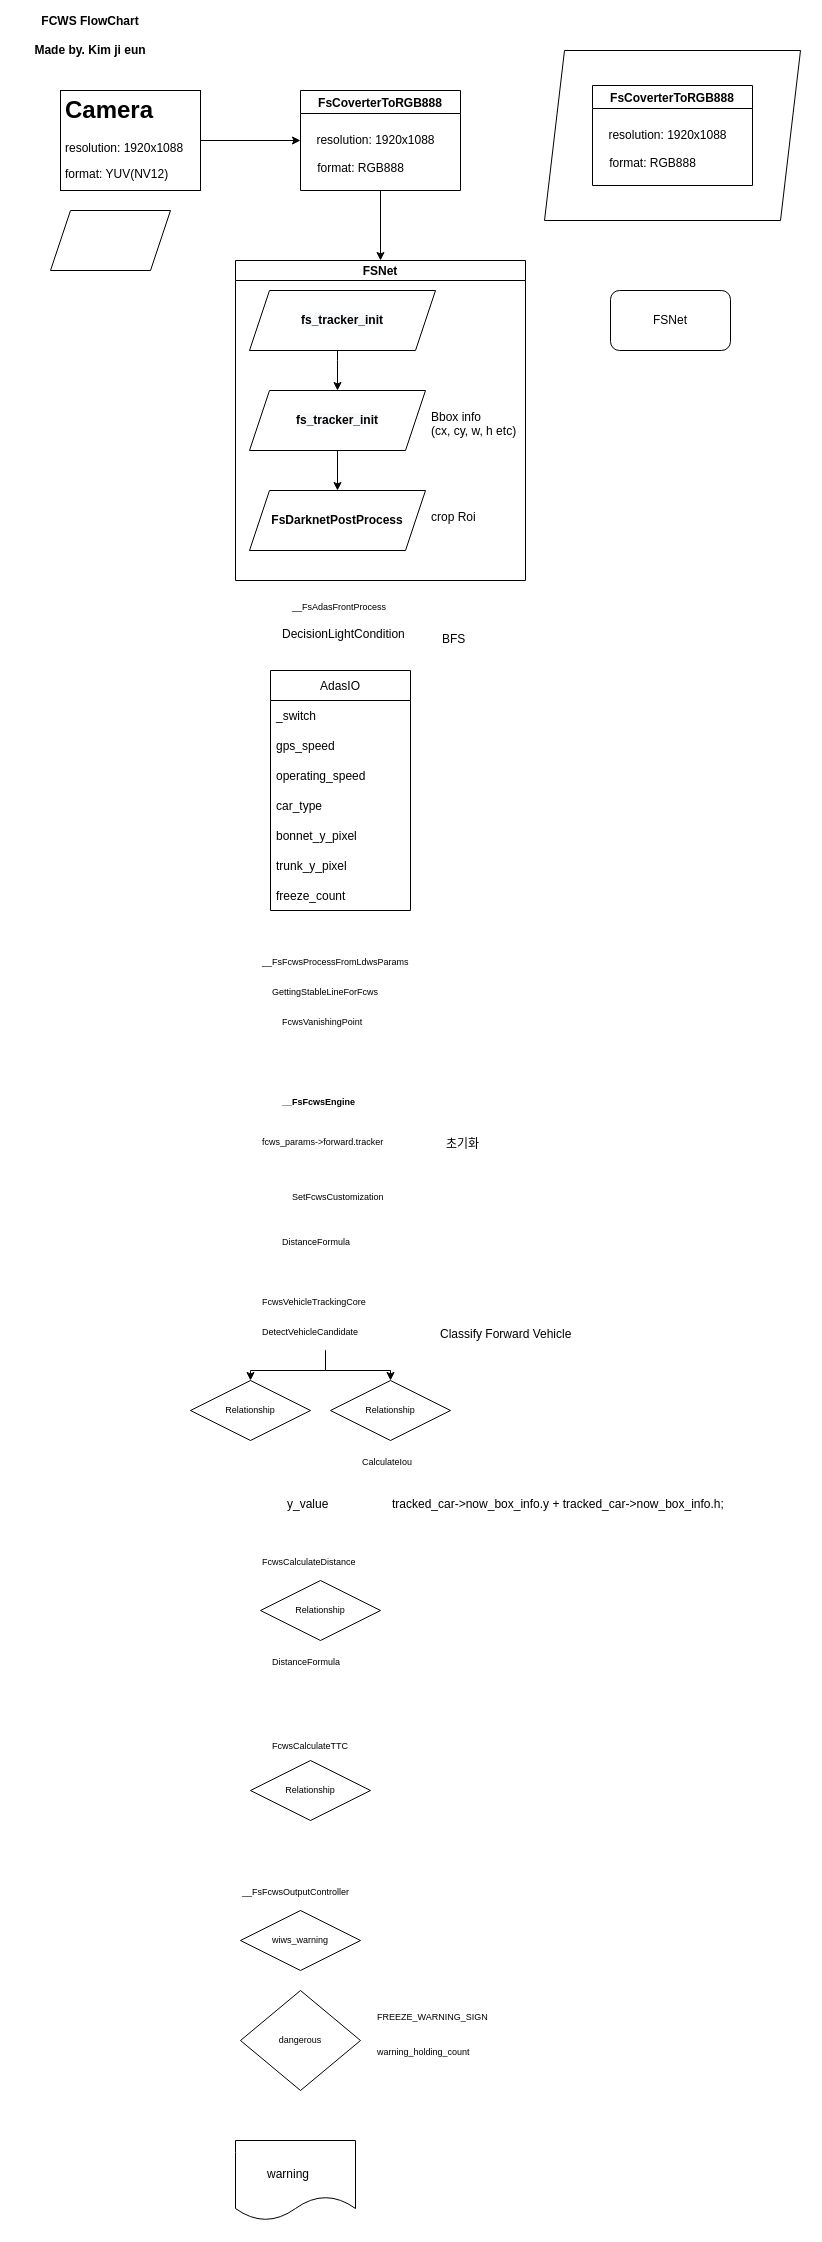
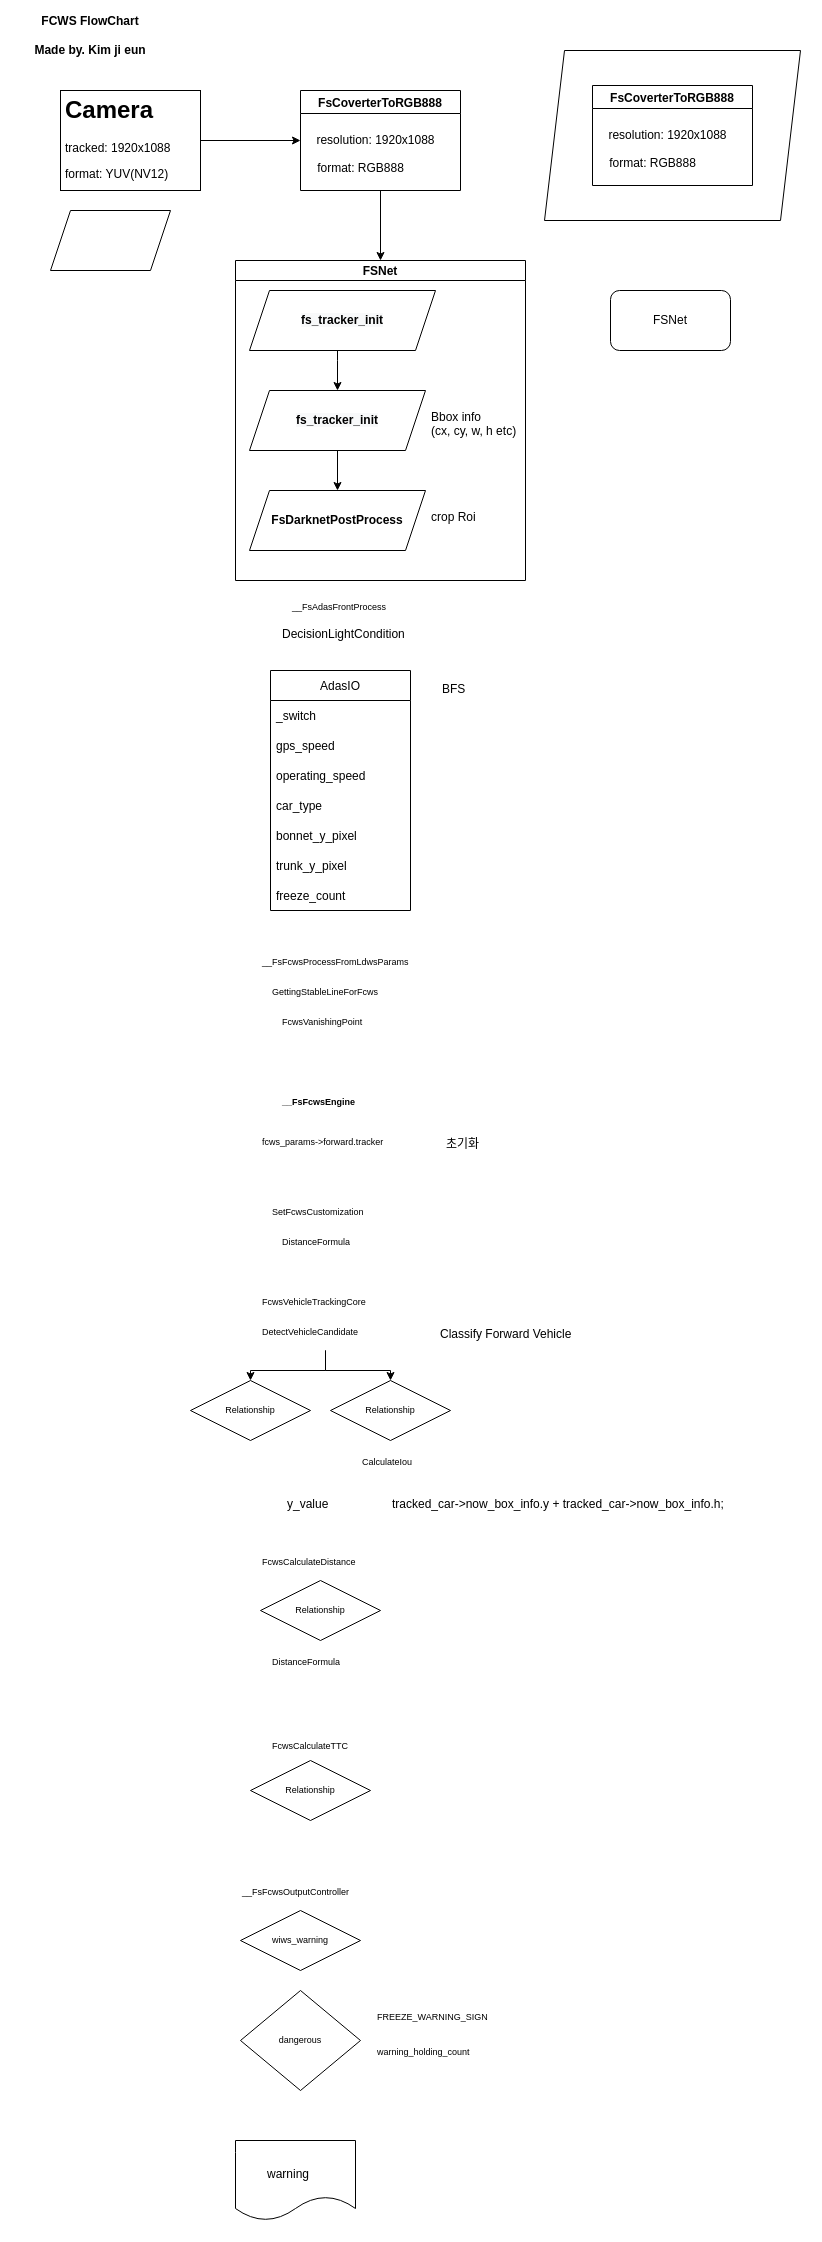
(130, 102) -> (123, 102)
(466, 640) -> (466, 690)
(356, 1201) -> (336, 1216)
